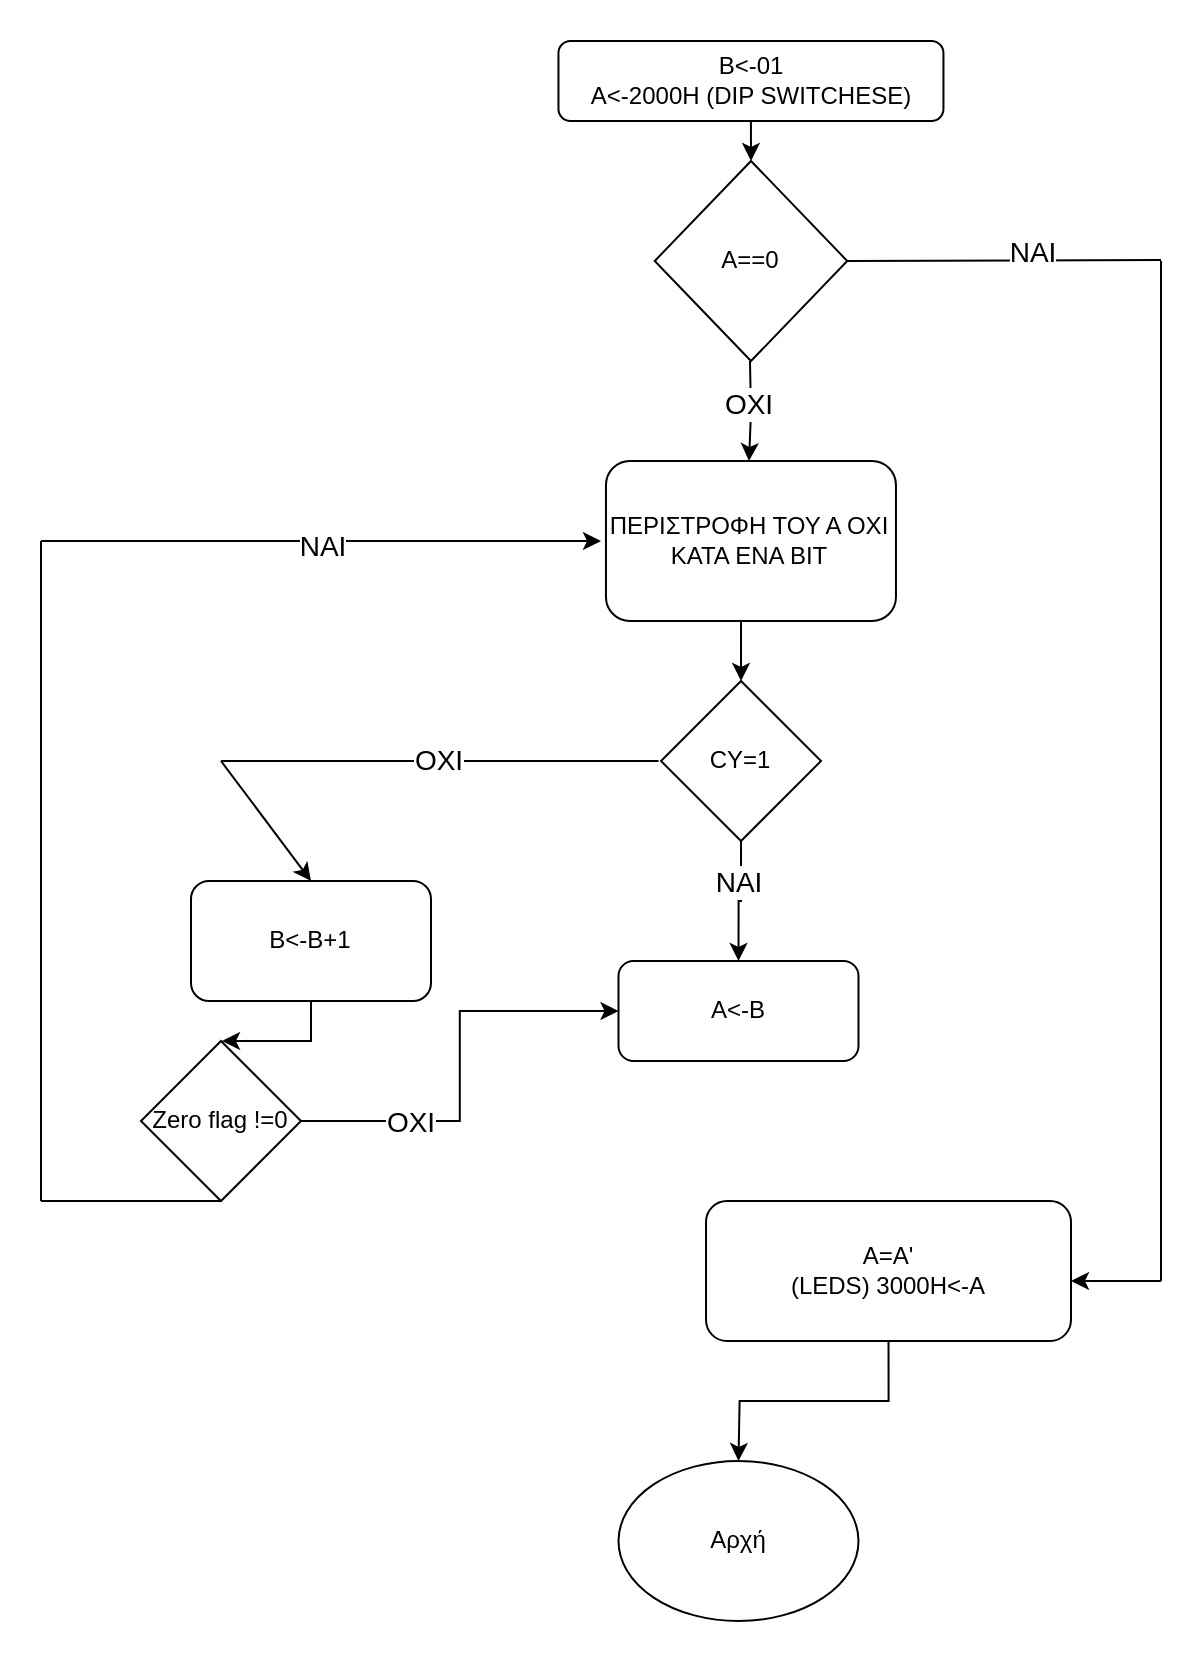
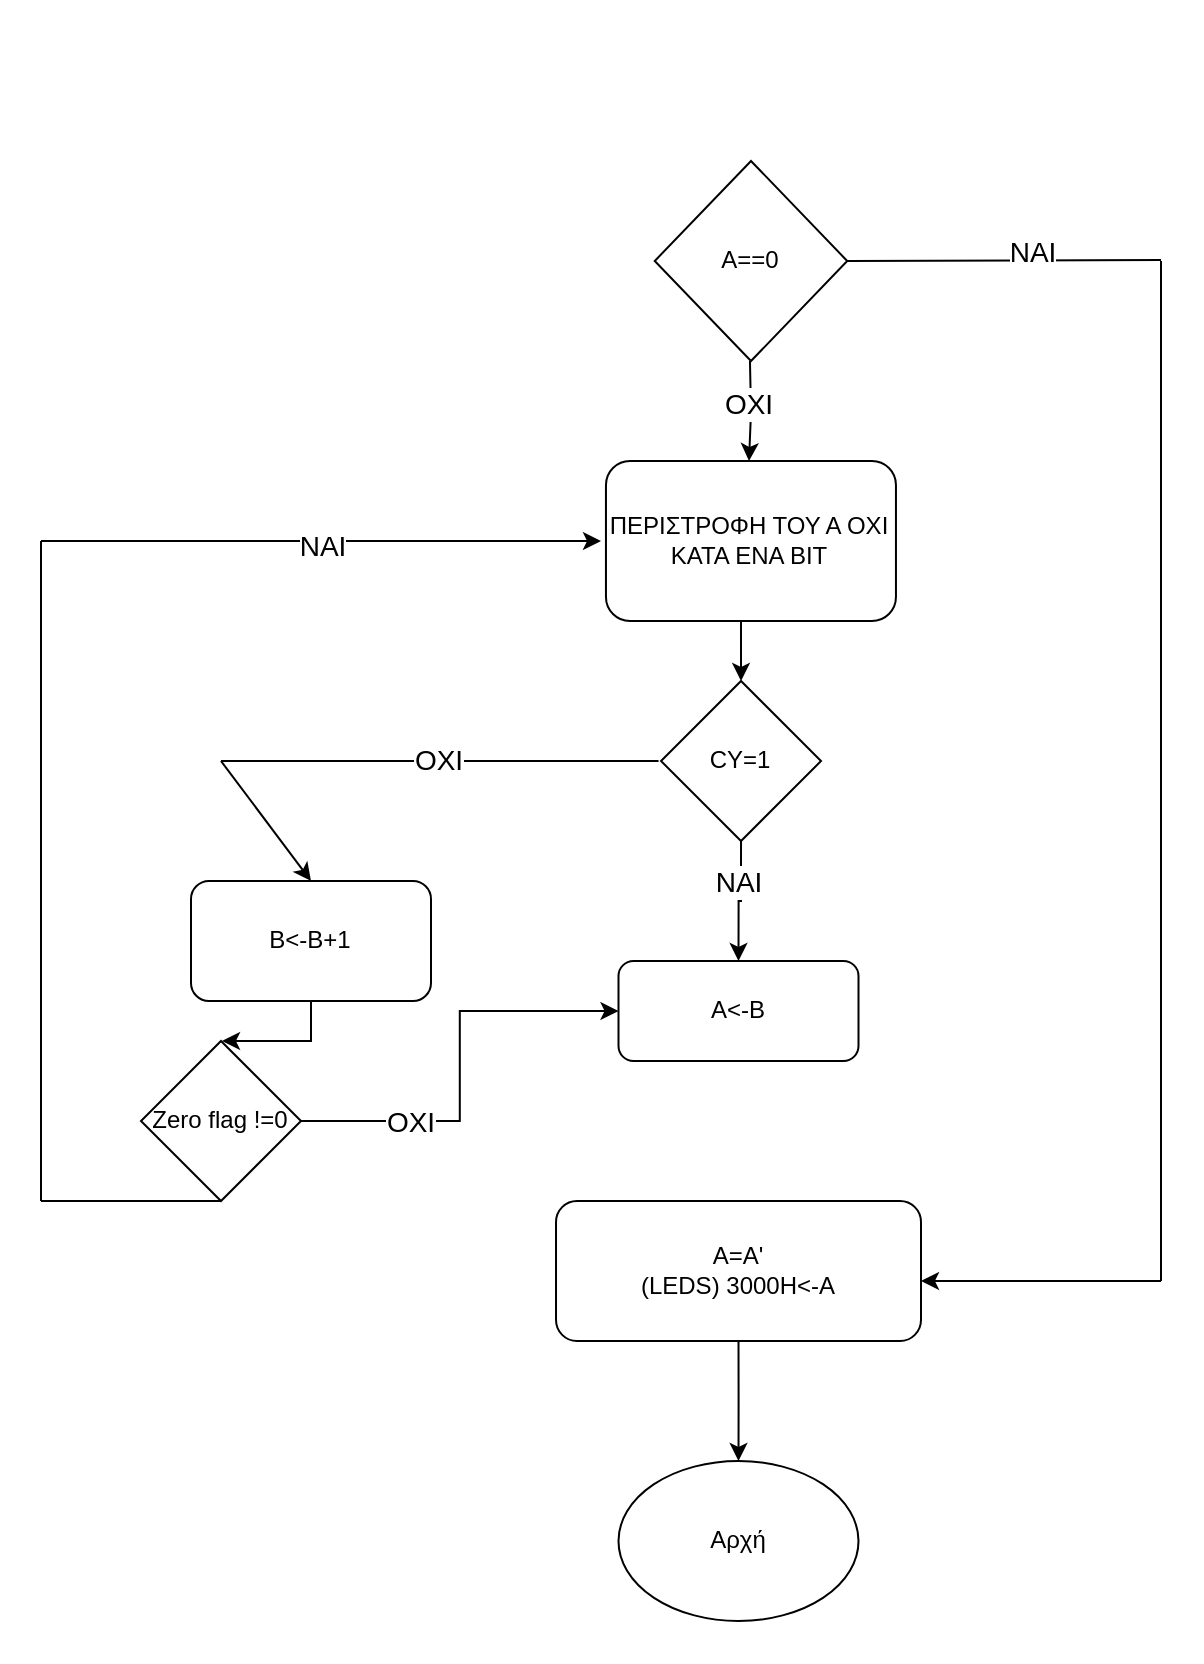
(751, 81) -> none
(751, 134) -> none
(889, 1271) -> (739, 1271)
